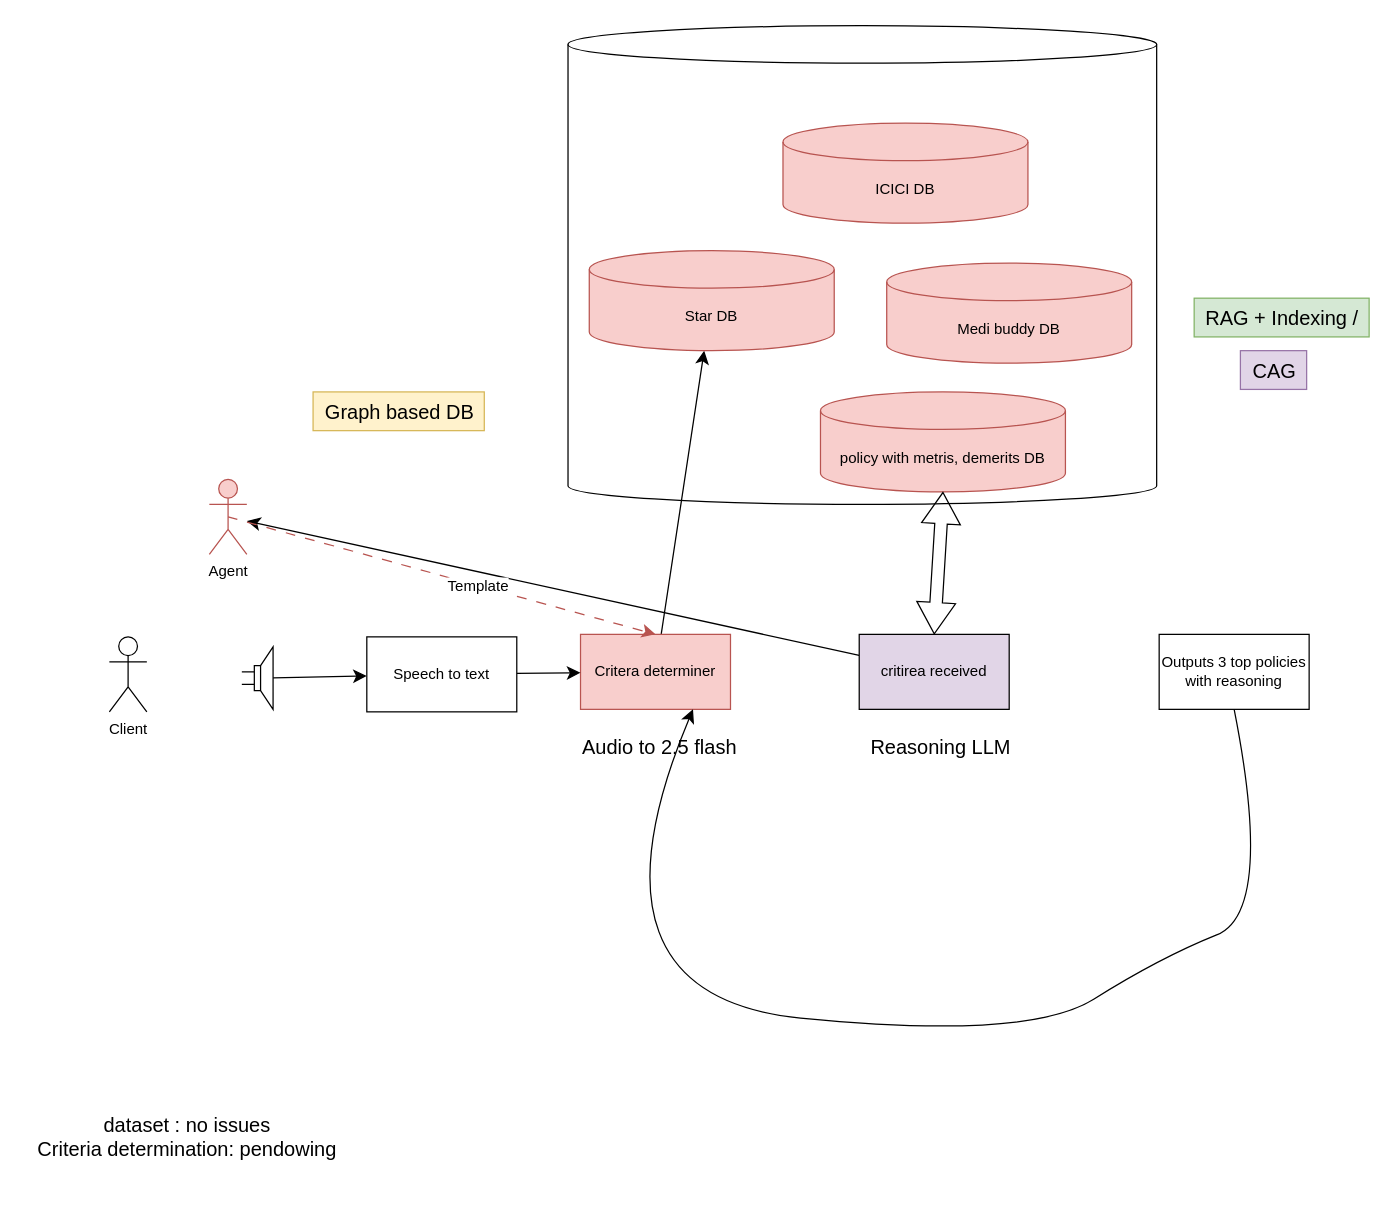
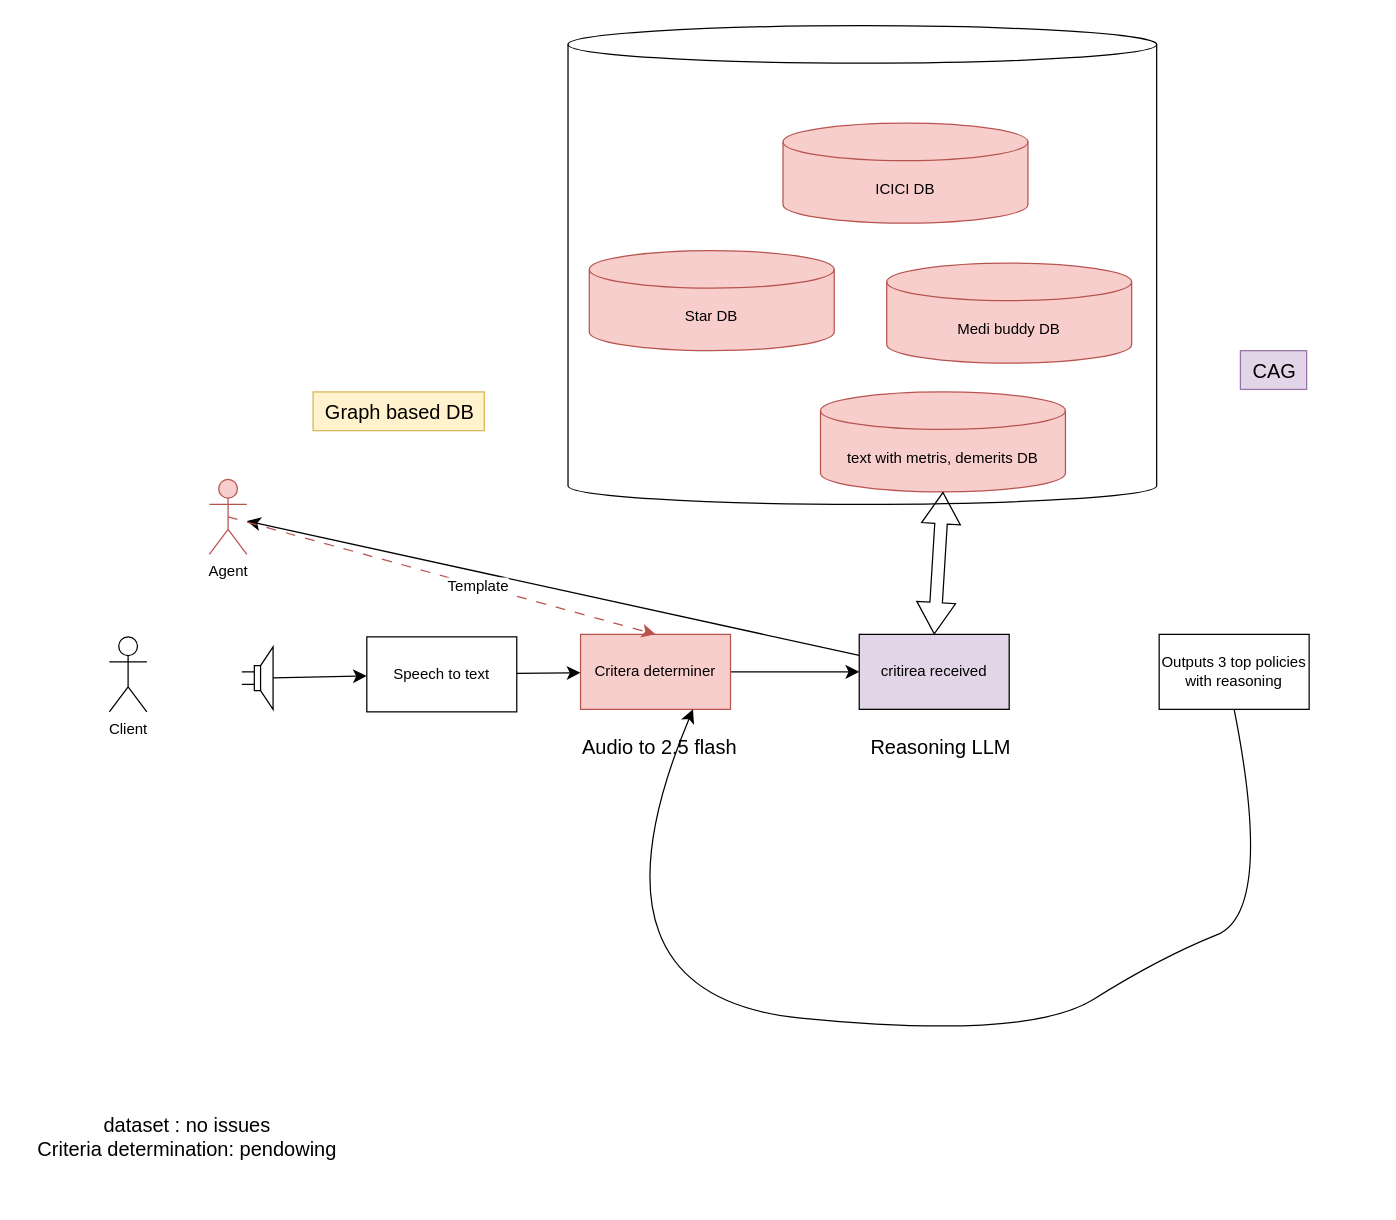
(1282, 318) -> none
(943, 458) -> (943, 458)
(682, 496) -> (791, 672)
